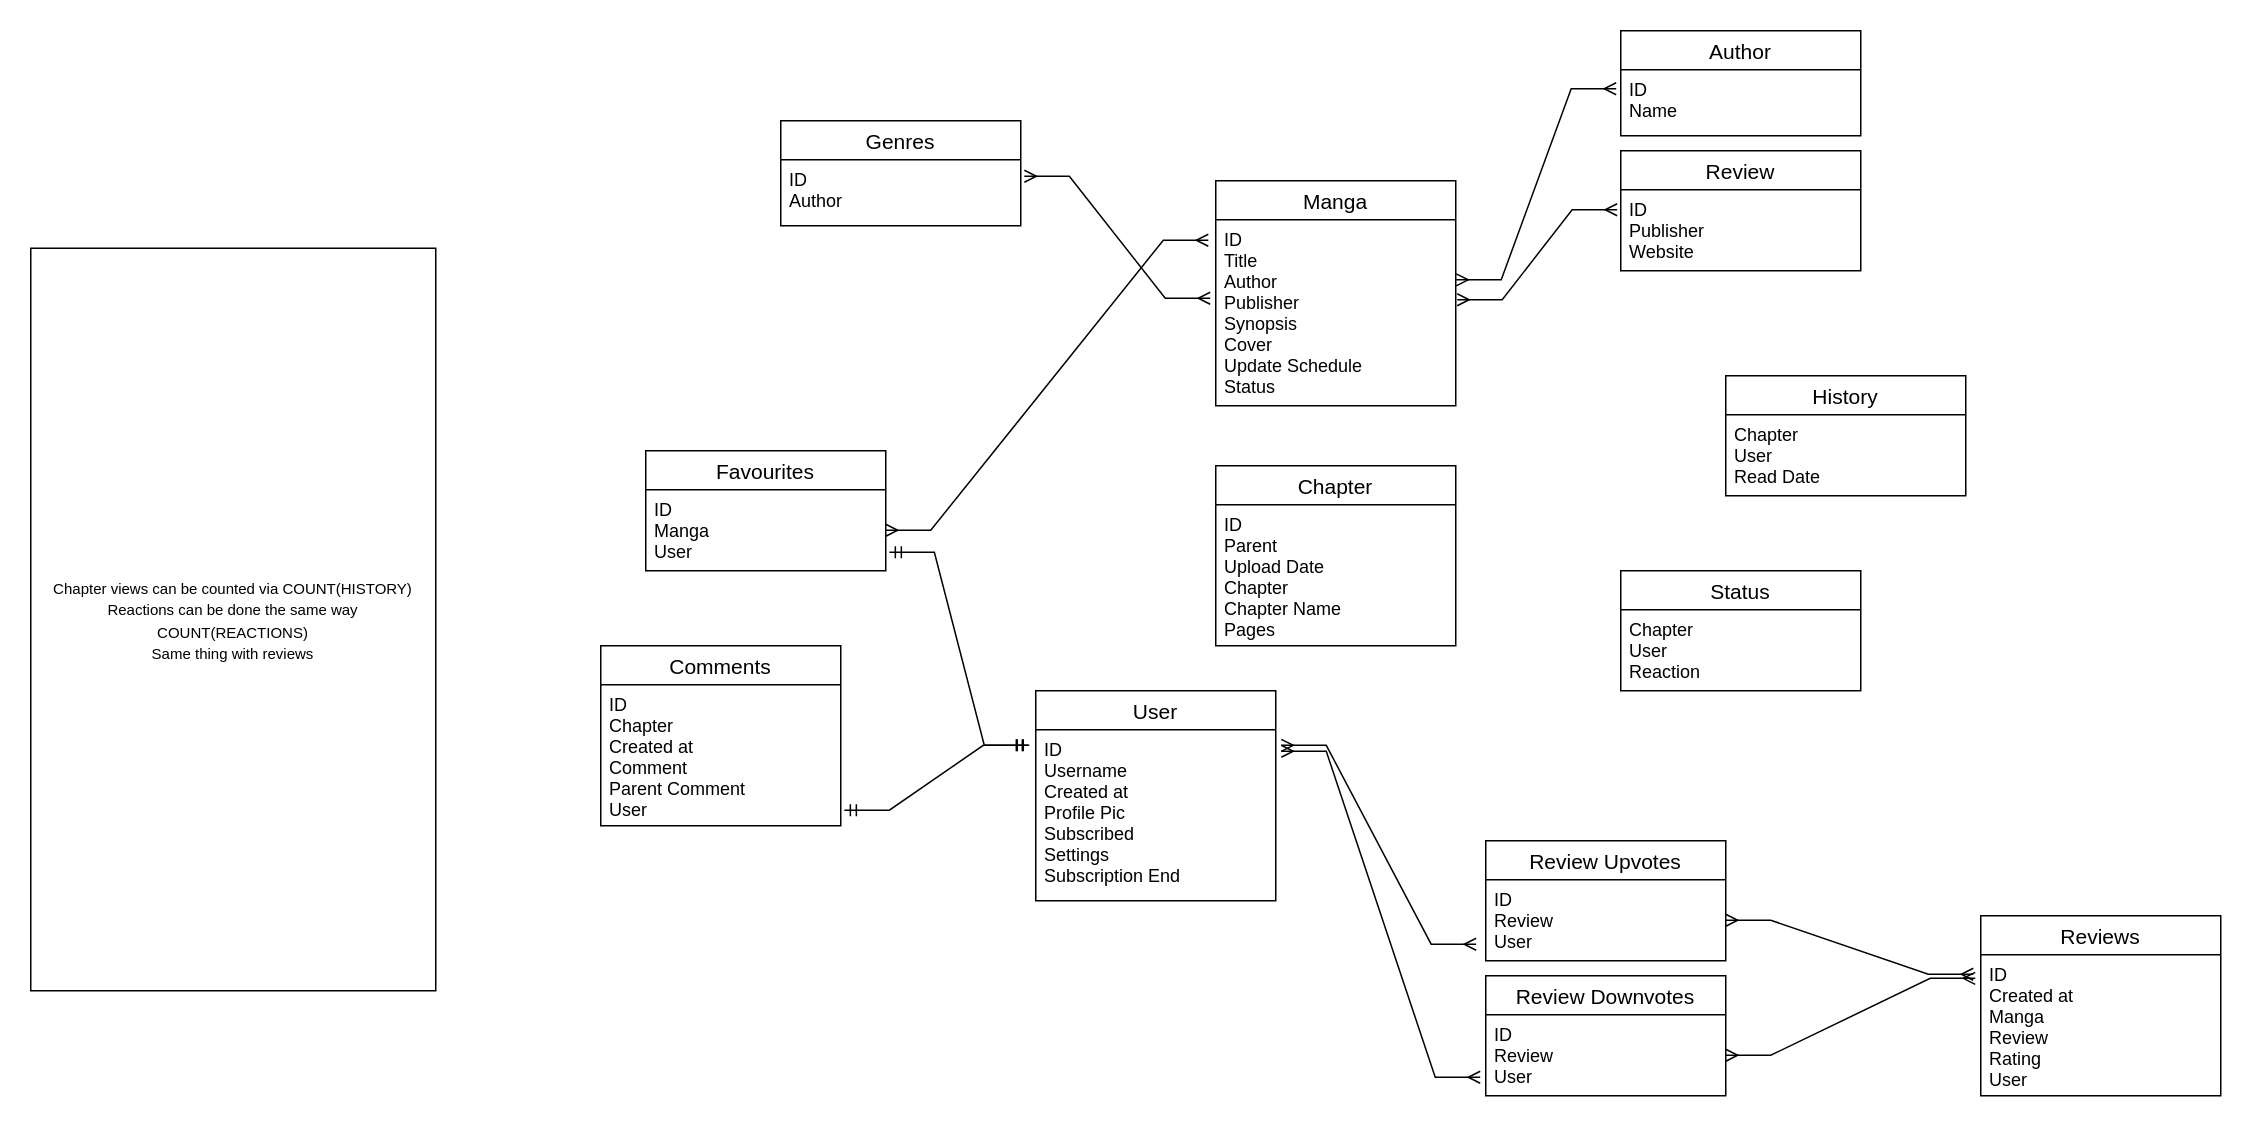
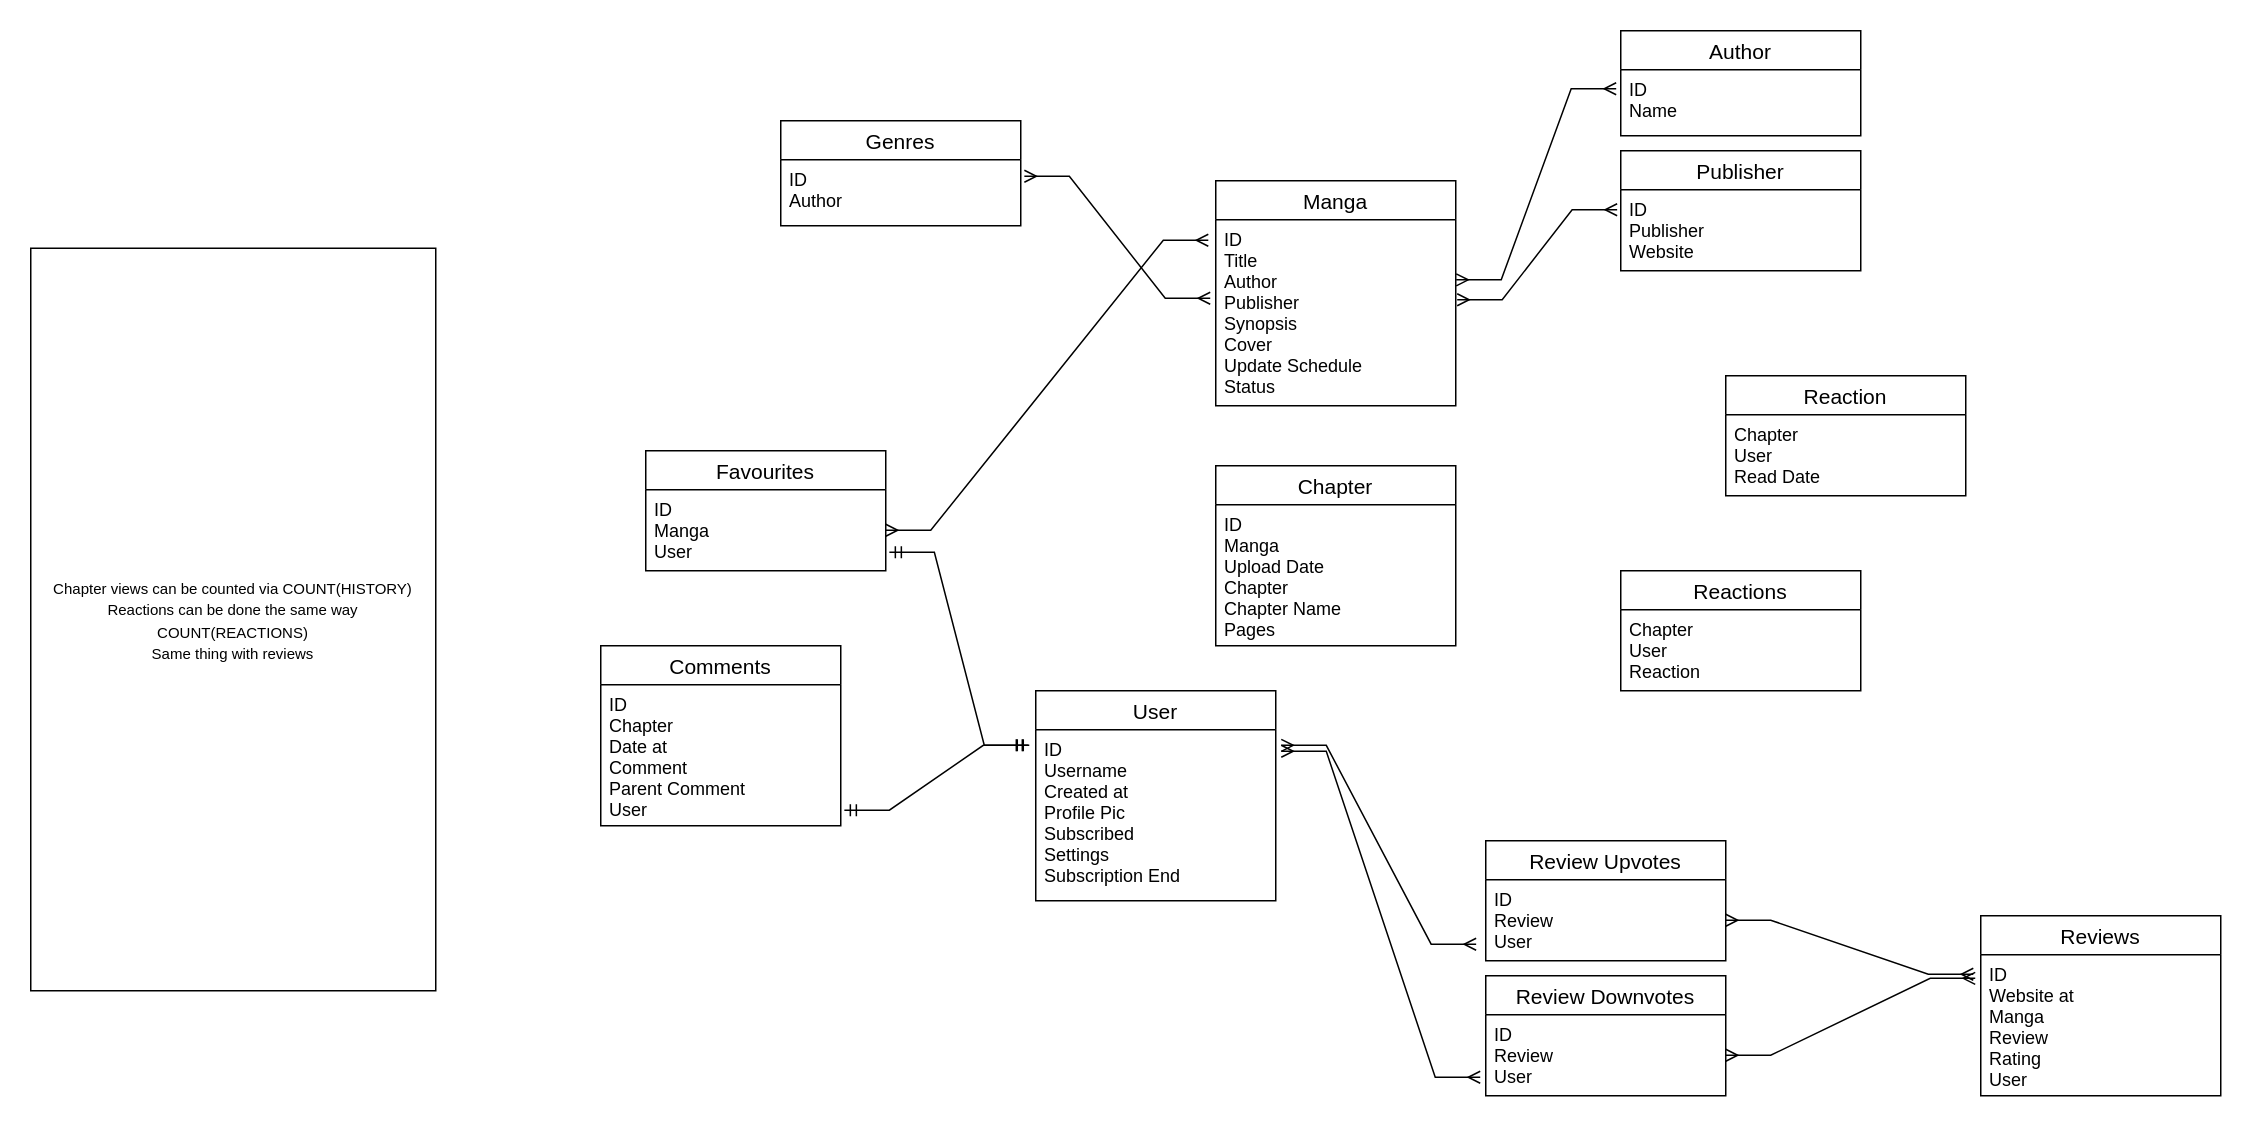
(1740, 172) -> (1740, 172)
(1845, 397) -> (1845, 397)
(1234, 525) -> (1234, 525)
(1740, 592) -> (1740, 592)
(619, 705) -> (619, 705)
(1999, 975) -> (1999, 975)
